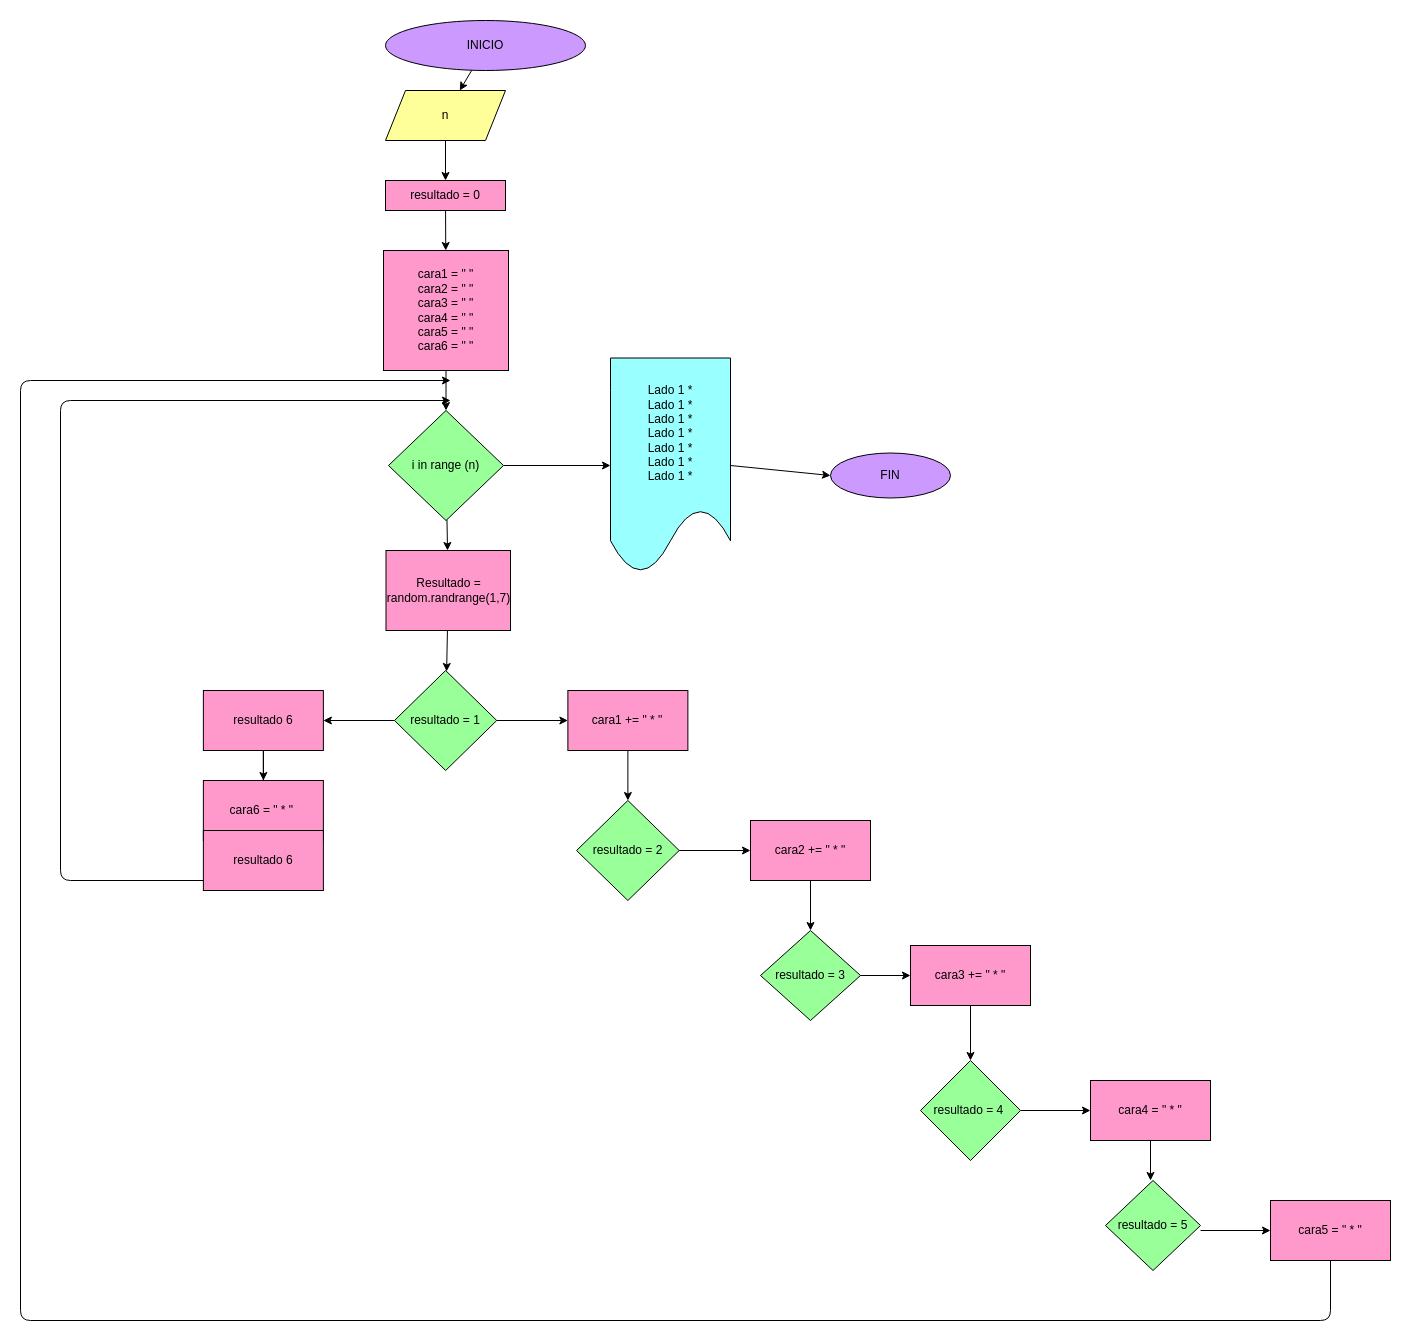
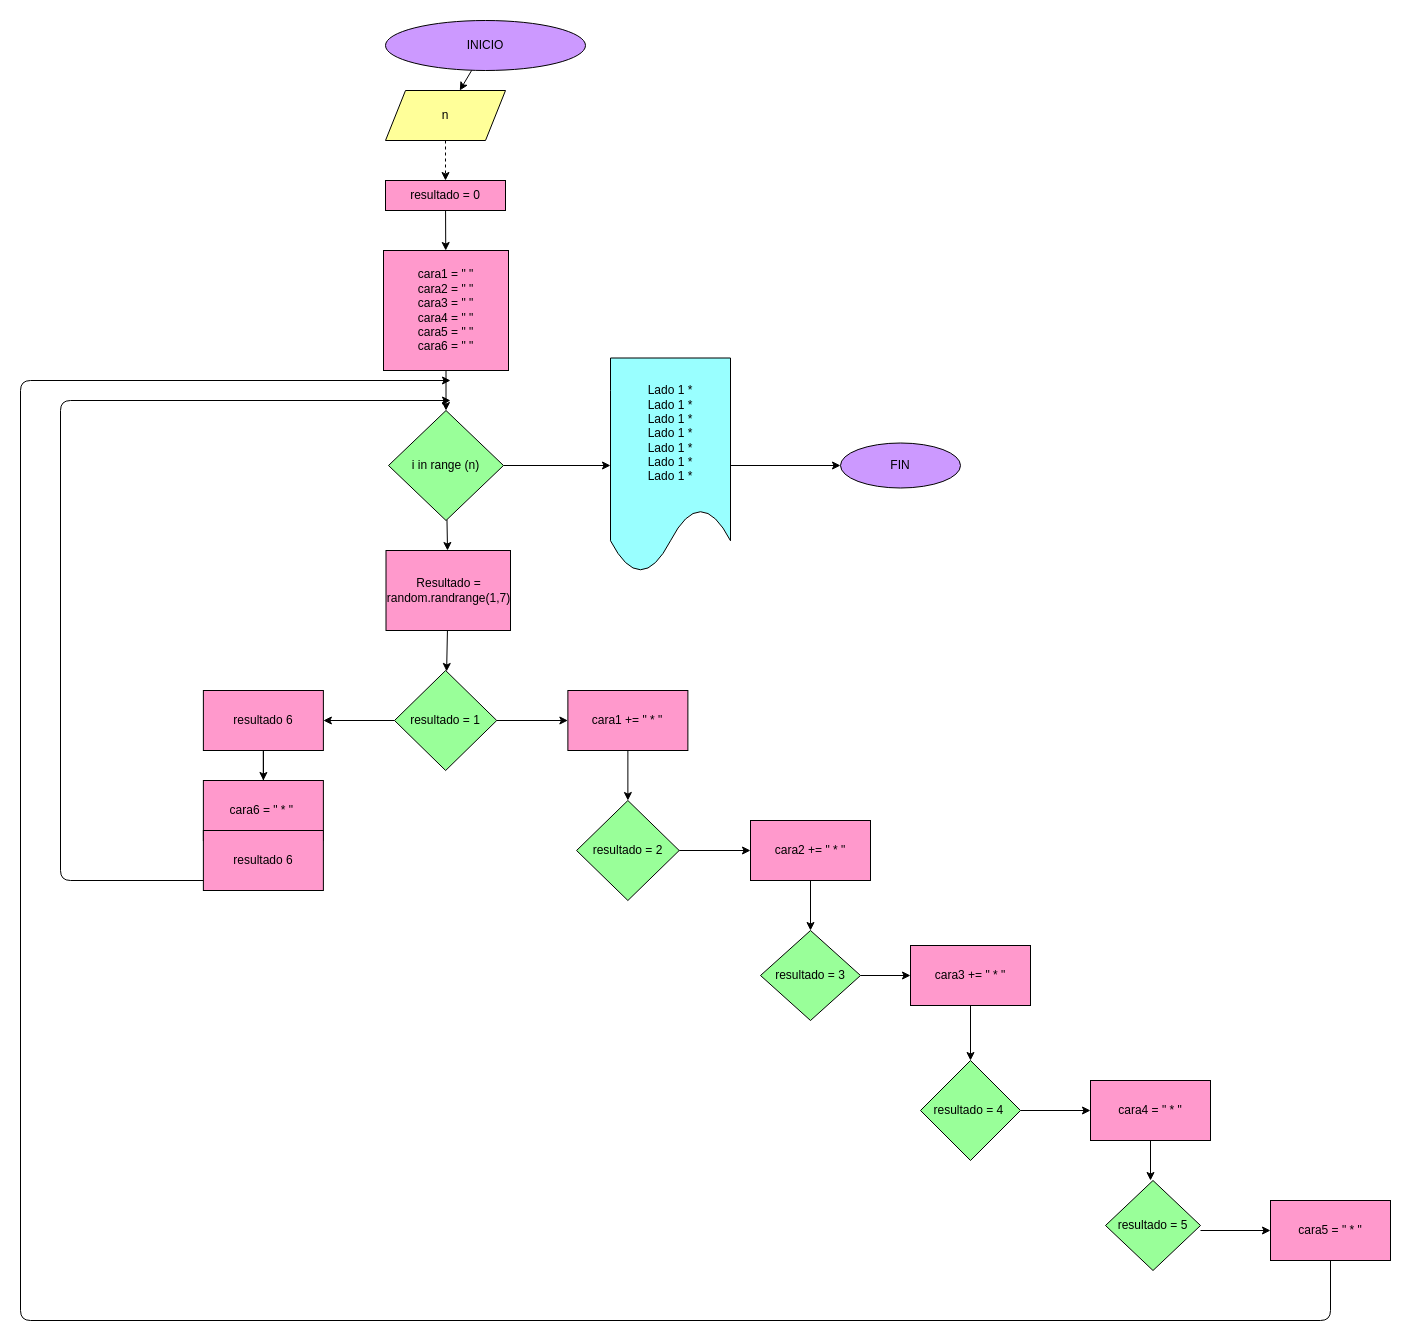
(446, 157) -> (446, 157)
(891, 476) -> (901, 466)
